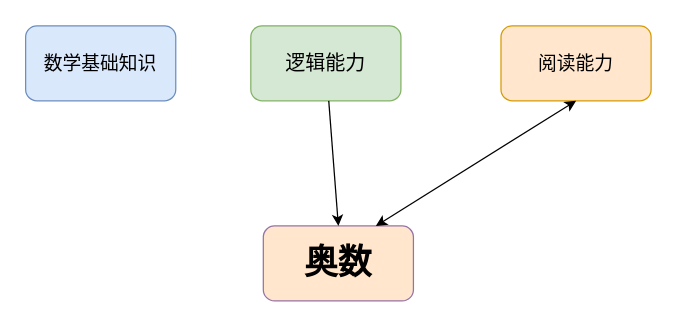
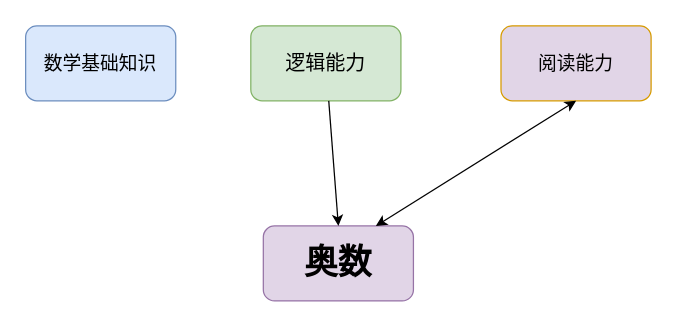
(576, 63) -> (576, 63)
(338, 263) -> (338, 263)
